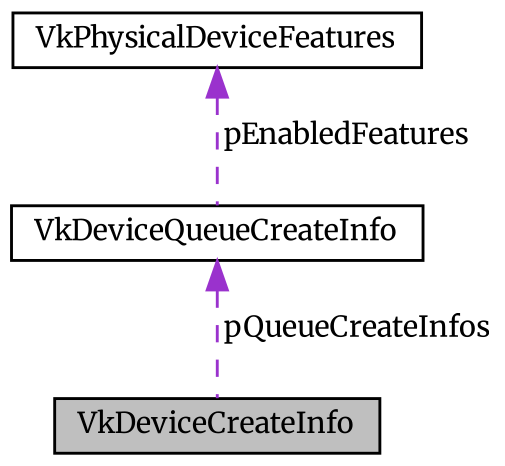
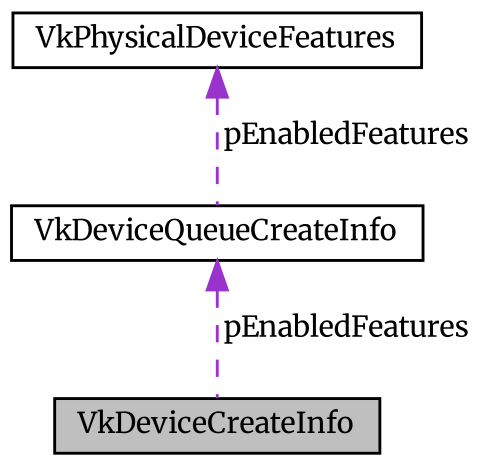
(355, 330) -> (344, 330)
